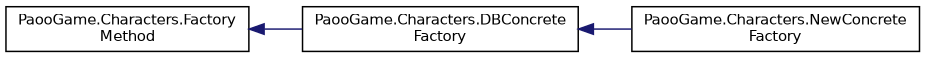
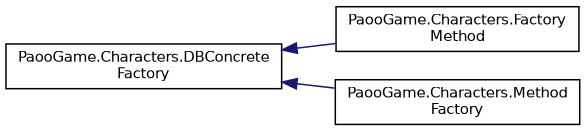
(283, 29) -> (317, 46)
(776, 29) -> (458, 102)
